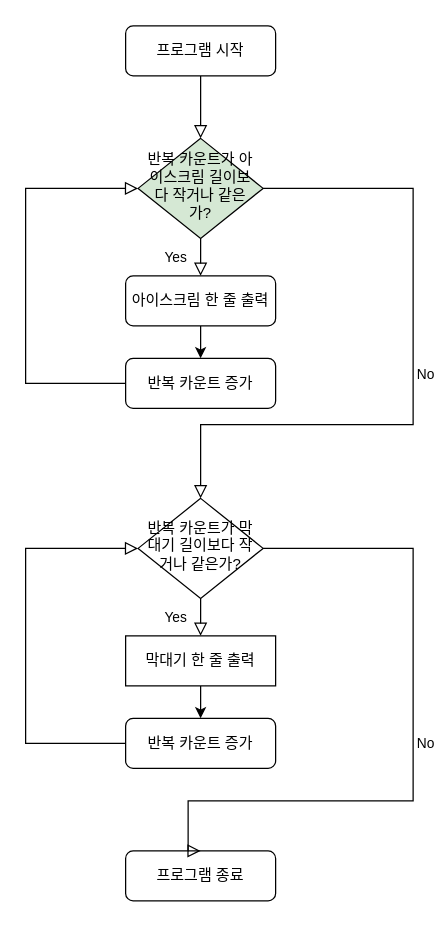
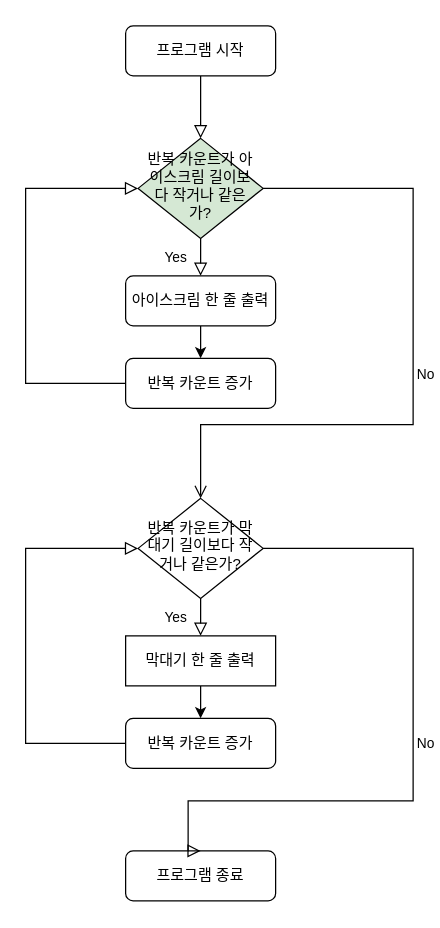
(201, 484) -> (201, 489)
